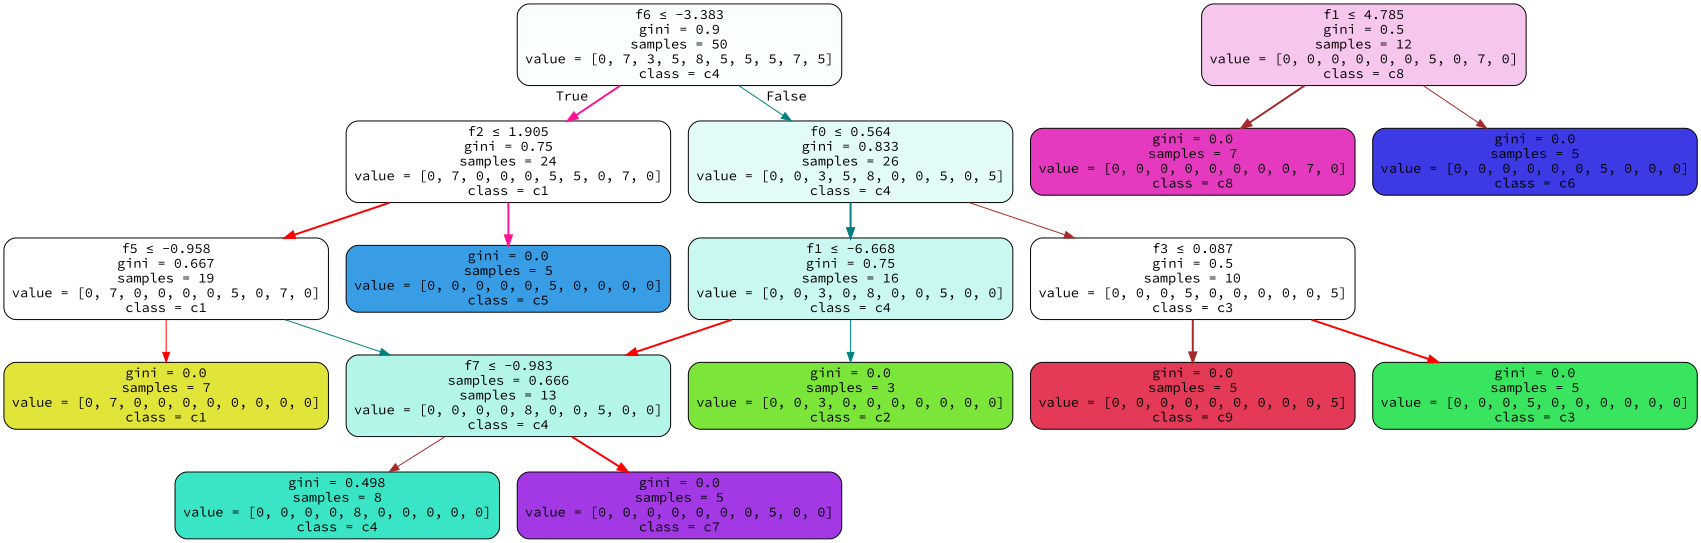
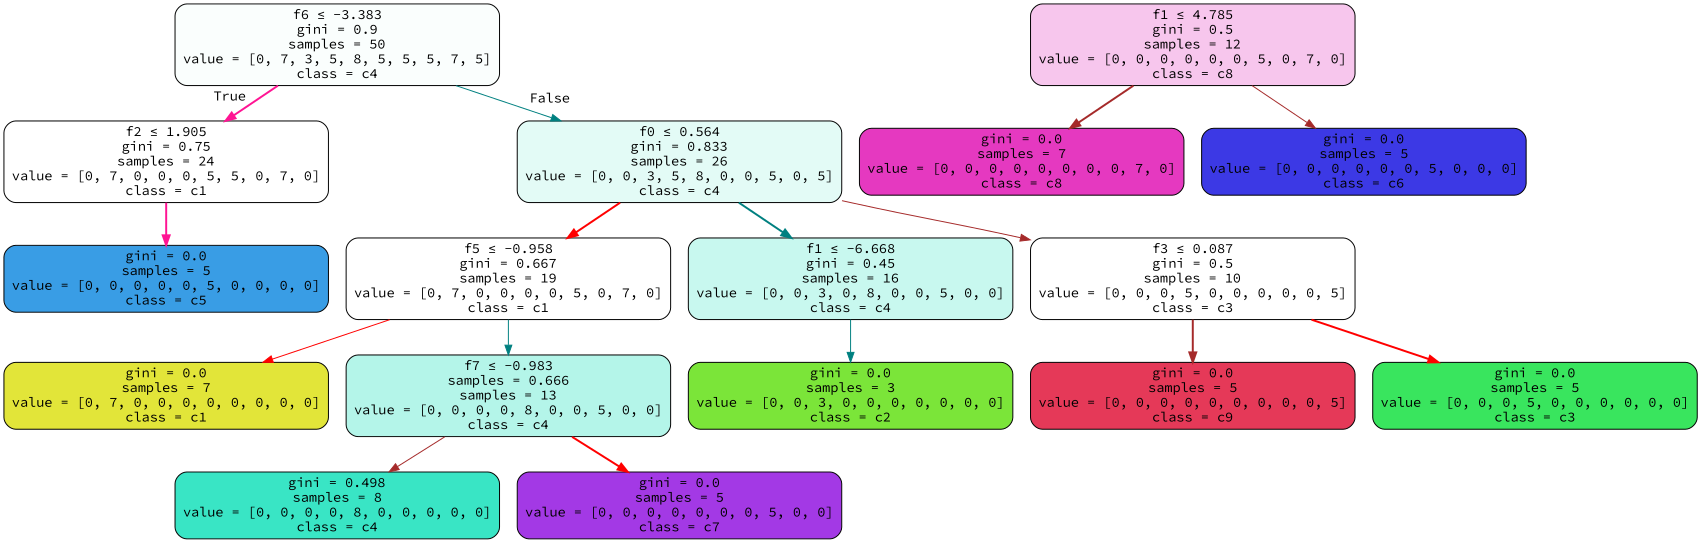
(342, 219) -> (598, 217)
(851, 264) -> (851, 264)
(684, 336) -> none
